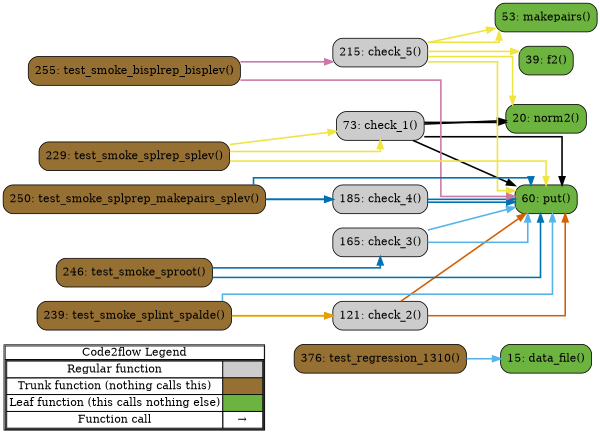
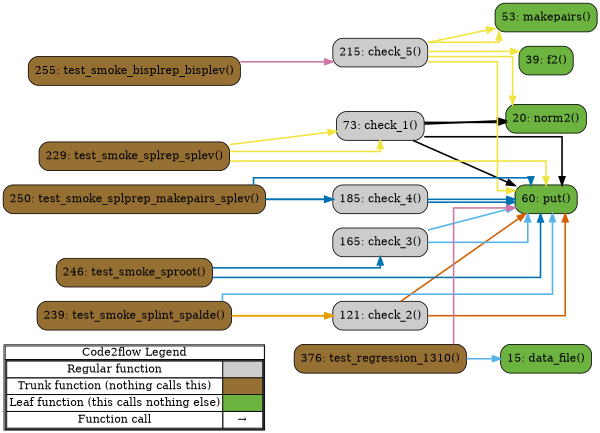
(432, 80) -> (454, 250)
